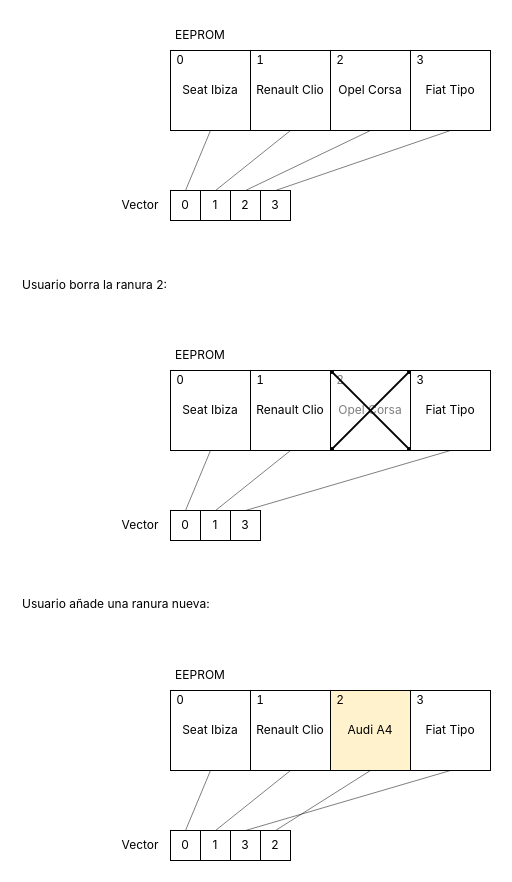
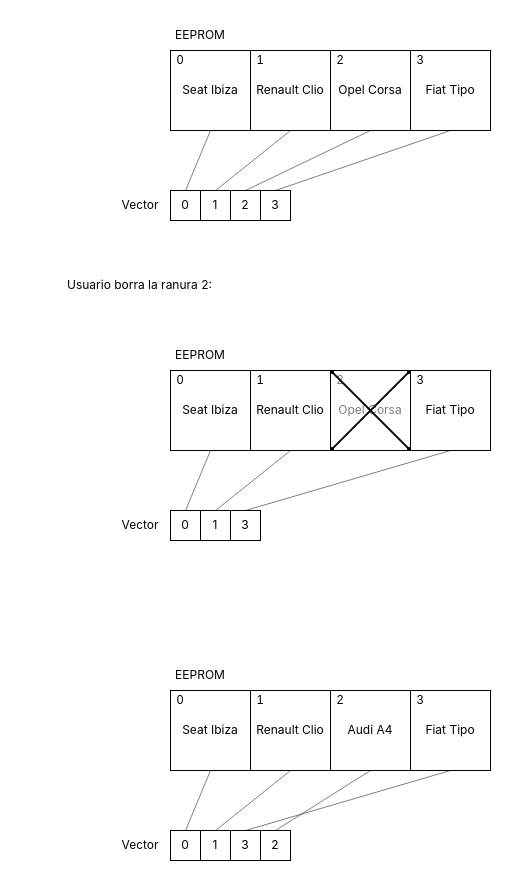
(96, 286) -> (141, 286)
(146, 605) -> none
(371, 731) -> (371, 731)
